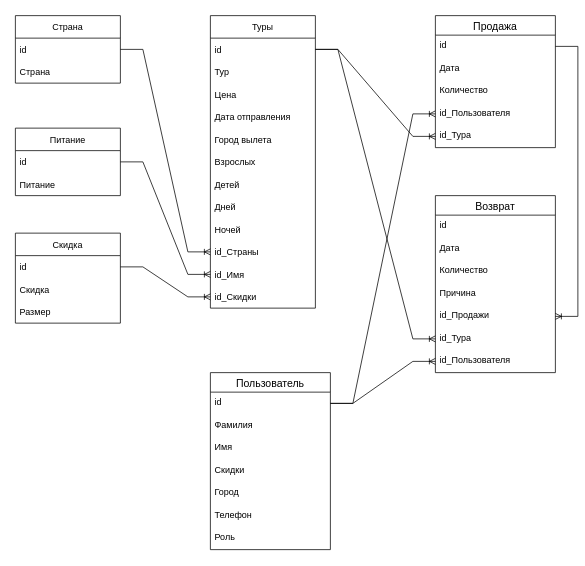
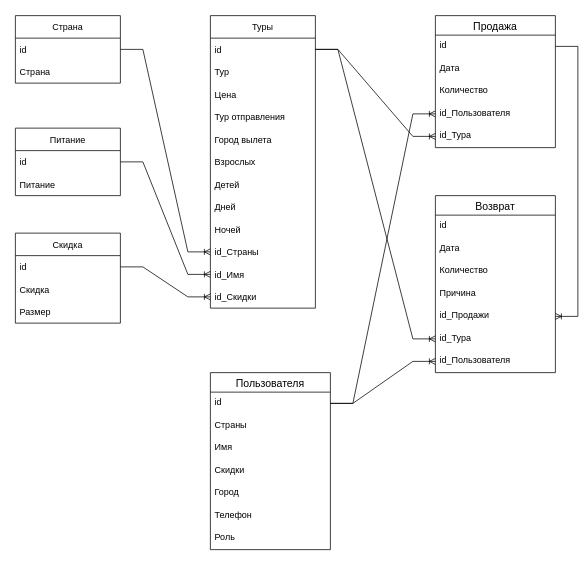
(254, 117) -> (251, 117)
(270, 383) -> (270, 383)
(232, 425) -> (230, 425)
